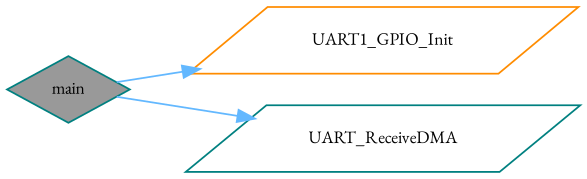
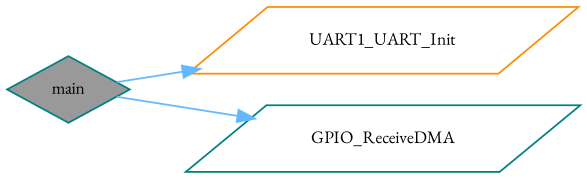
(383, 40) -> (383, 40)
(383, 139) -> (383, 139)
